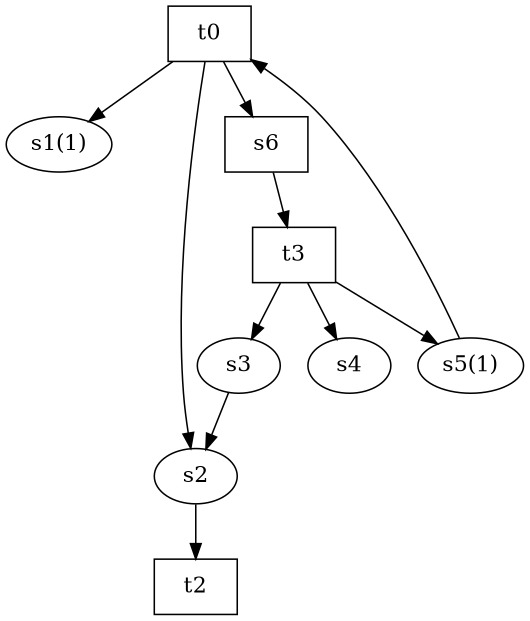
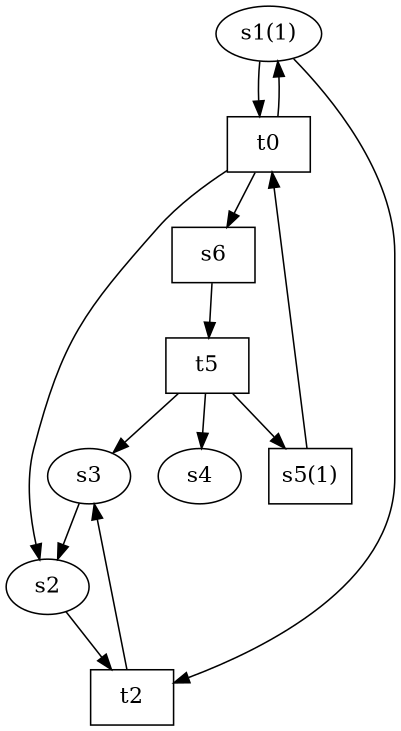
none -> (259, 81)
(294, 255) -> (207, 366)
(471, 366) -> (310, 476)
none -> (395, 406)
none -> (112, 594)
